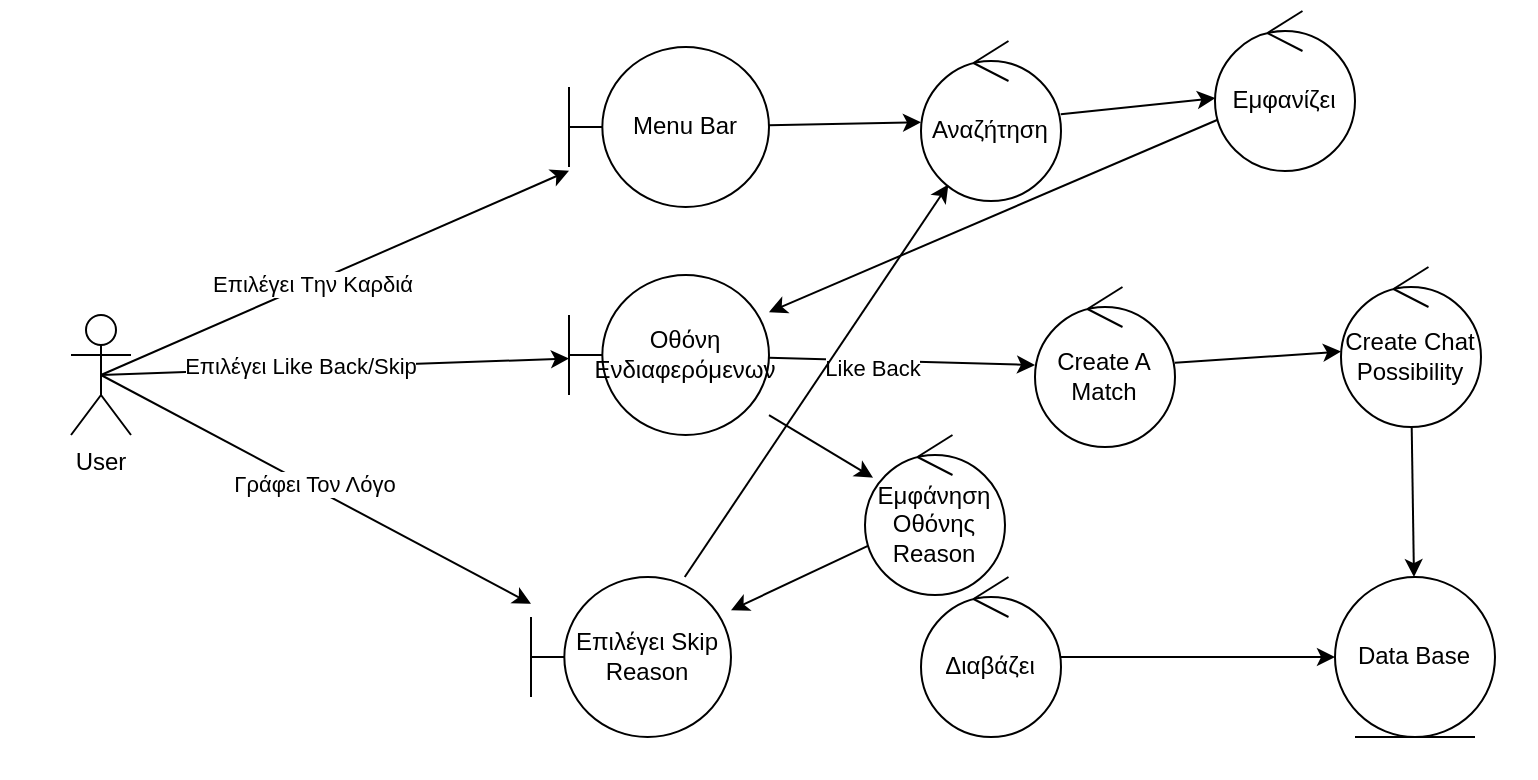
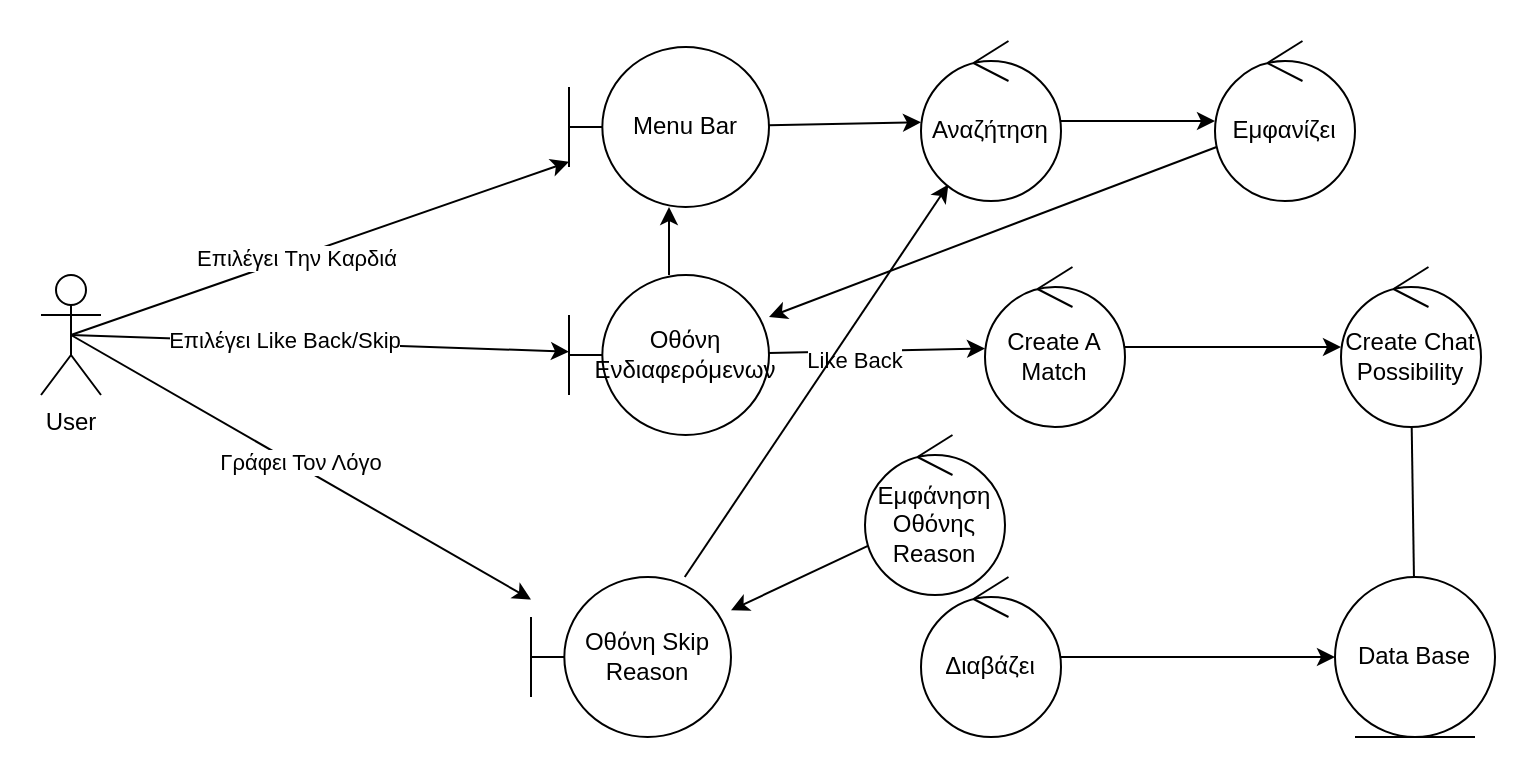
(1285, 91) -> (1285, 121)
(1105, 367) -> (1055, 347)
(101, 375) -> (71, 335)
(816, 443) -> (669, 248)
(1414, 562) -> (1414, 567)
(648, 657) -> (648, 657)
